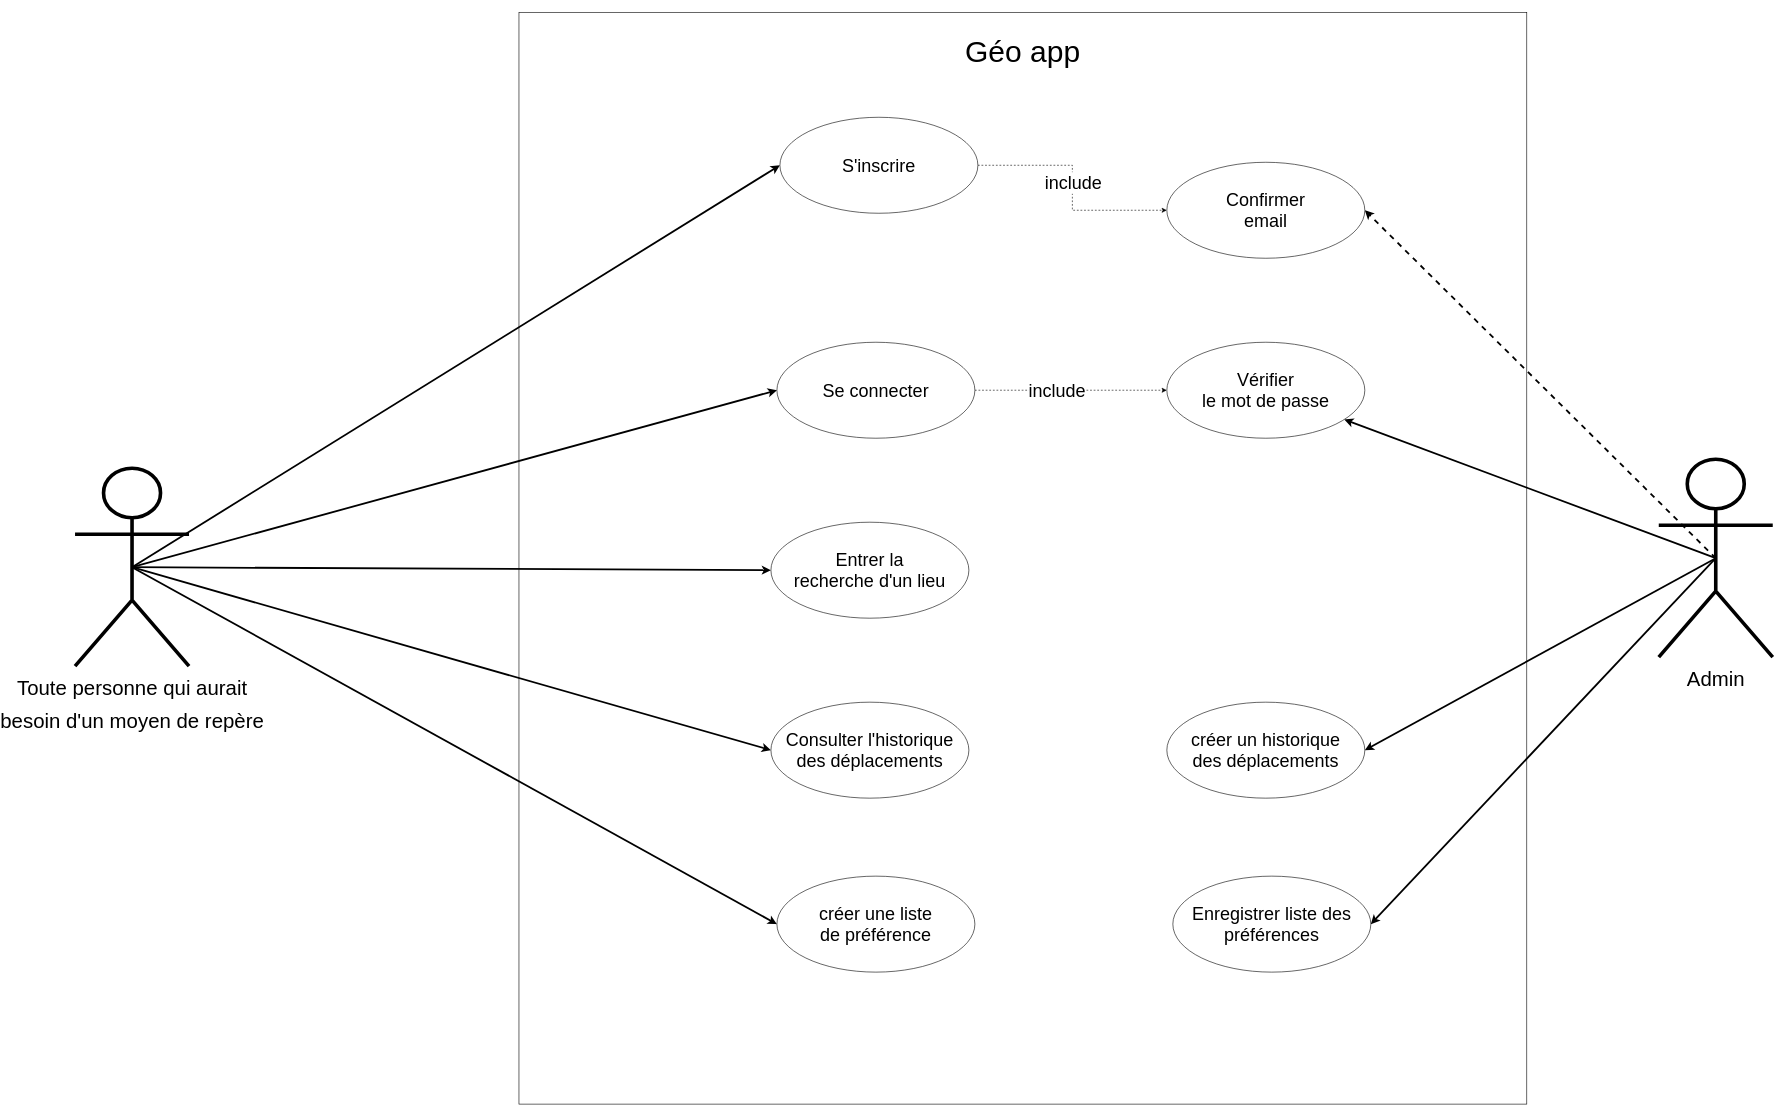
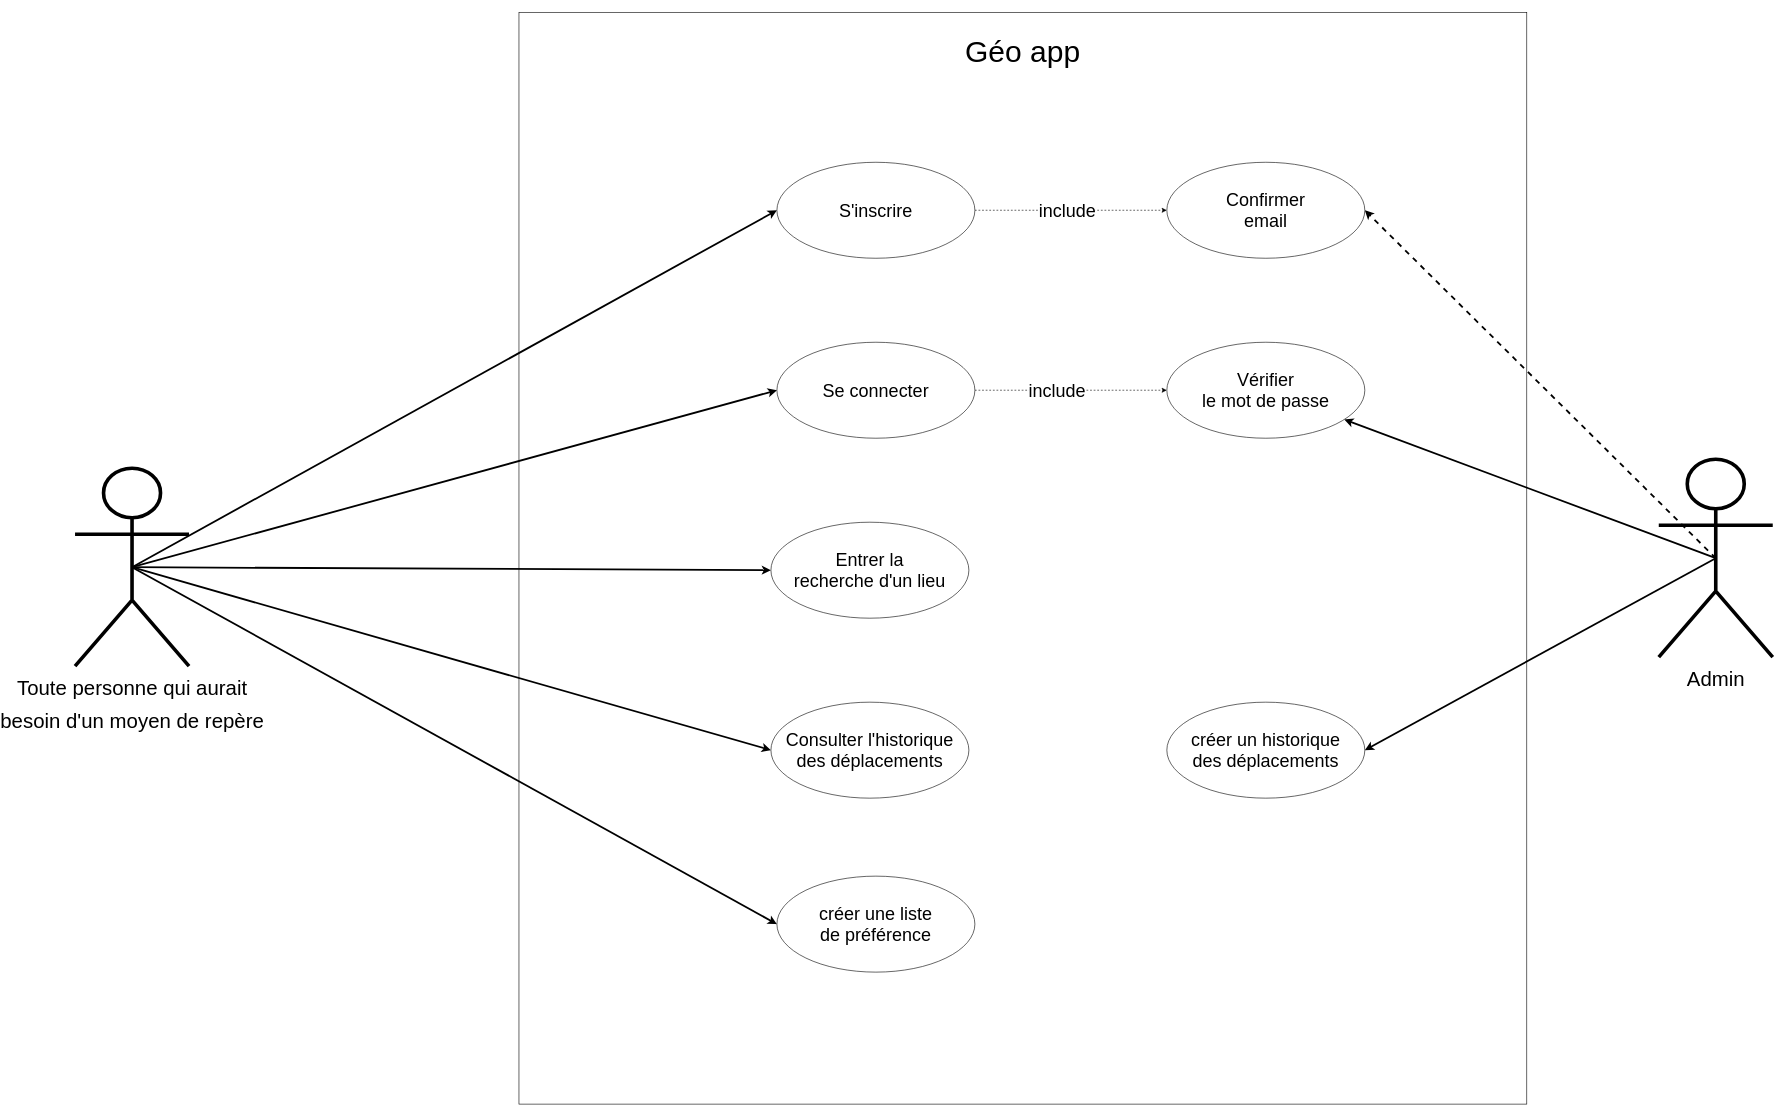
(879, 165) -> (876, 210)
(1544, 741) -> none
(1272, 924) -> none
